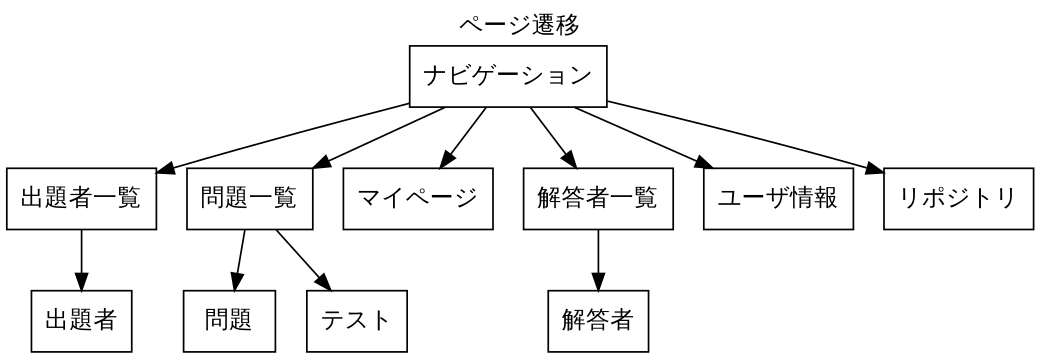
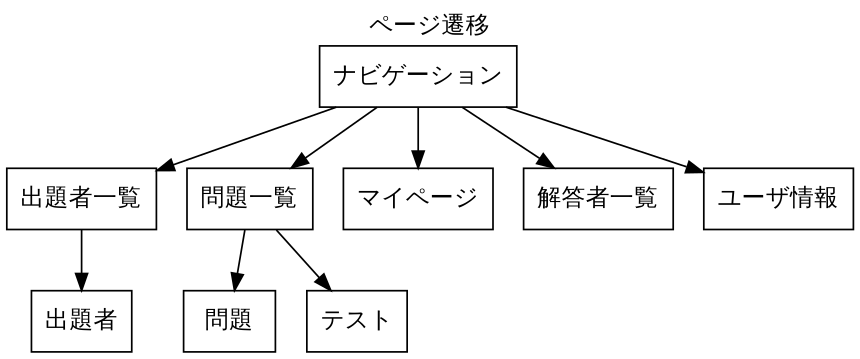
(959, 199) -> none
(598, 321) -> none
